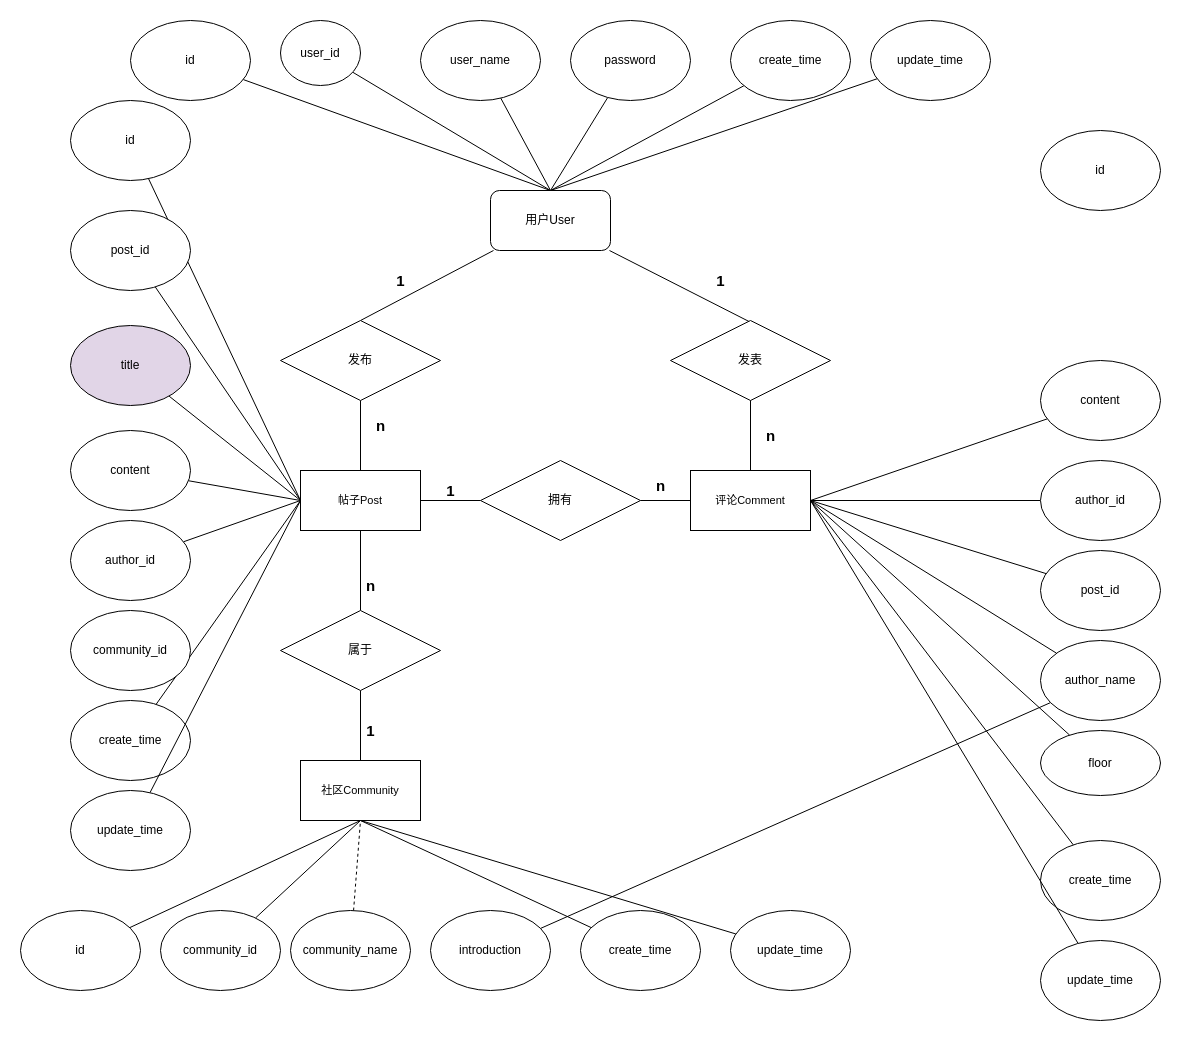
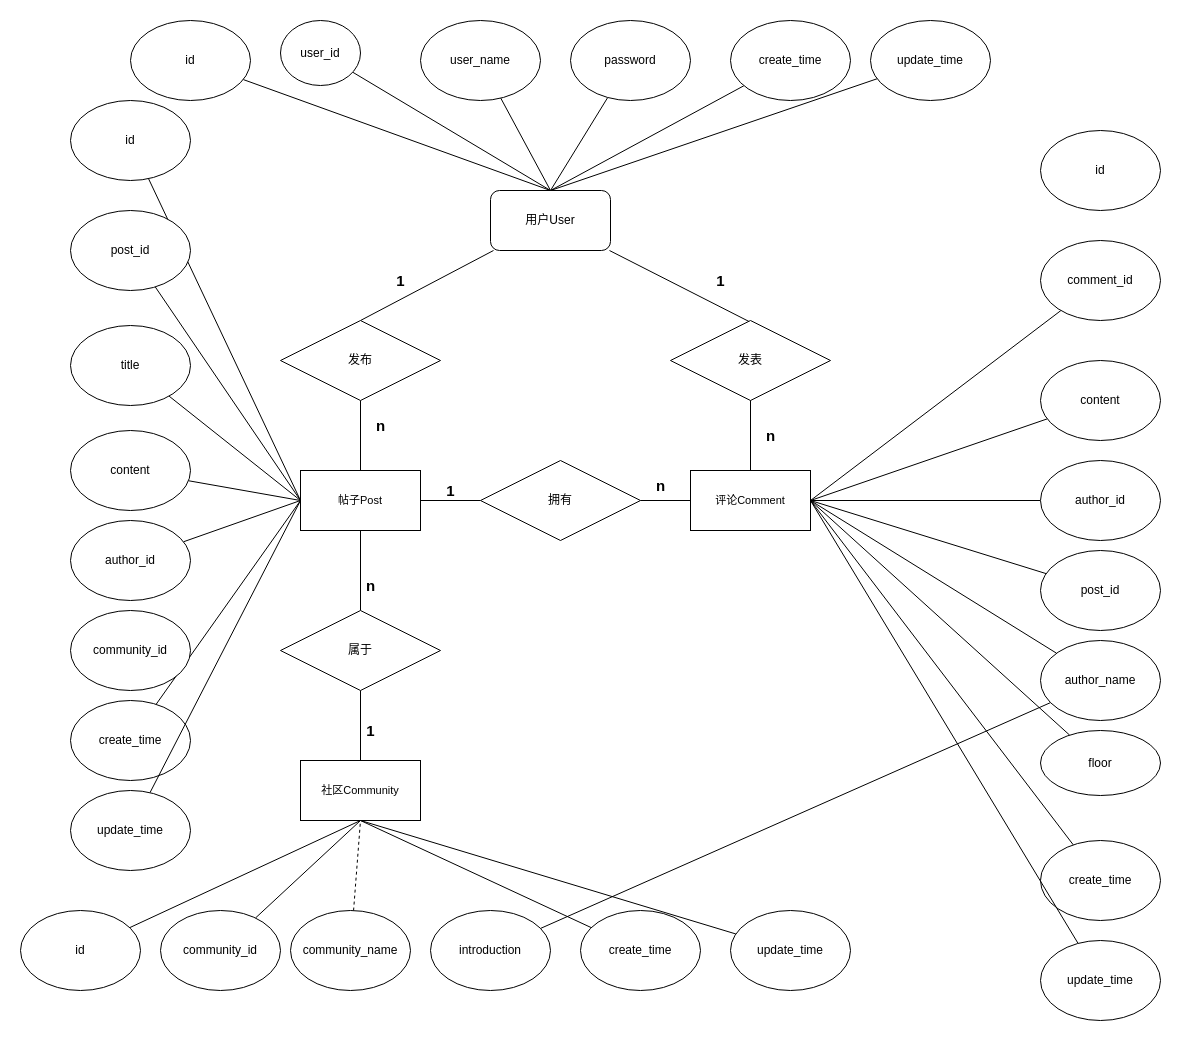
none -> (1101, 281)
(131, 366) -> (131, 366)
none -> (938, 404)
